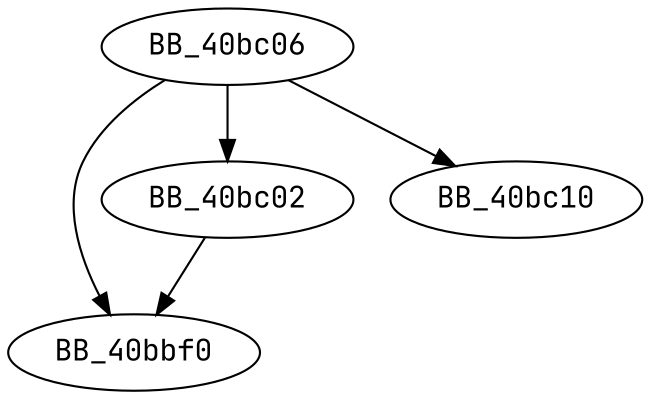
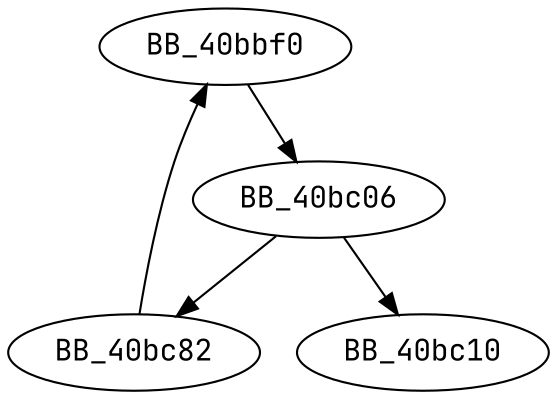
(79, 172) -> (266, 114)
(228, 200) -> (134, 353)
